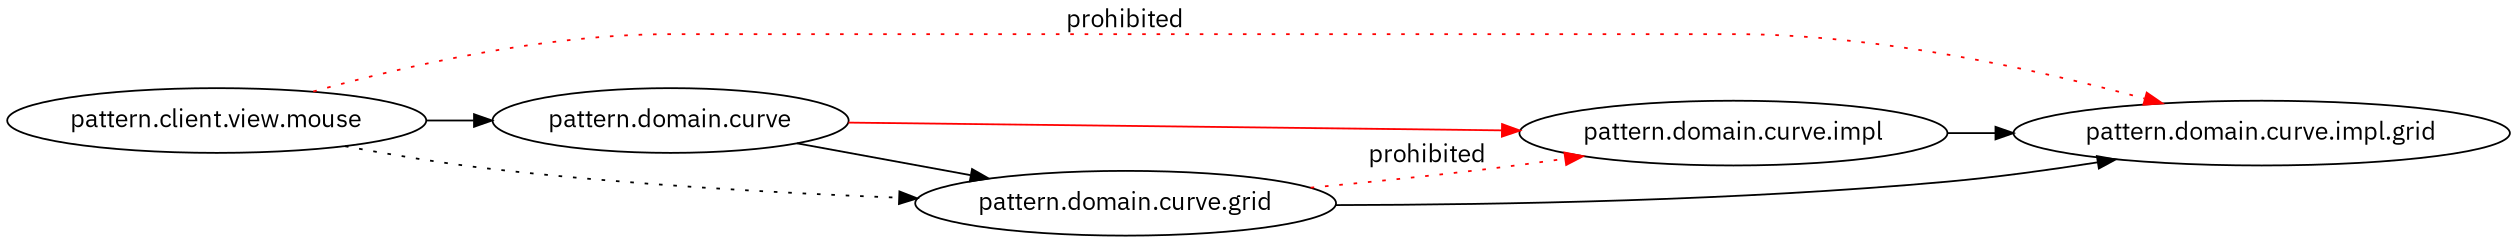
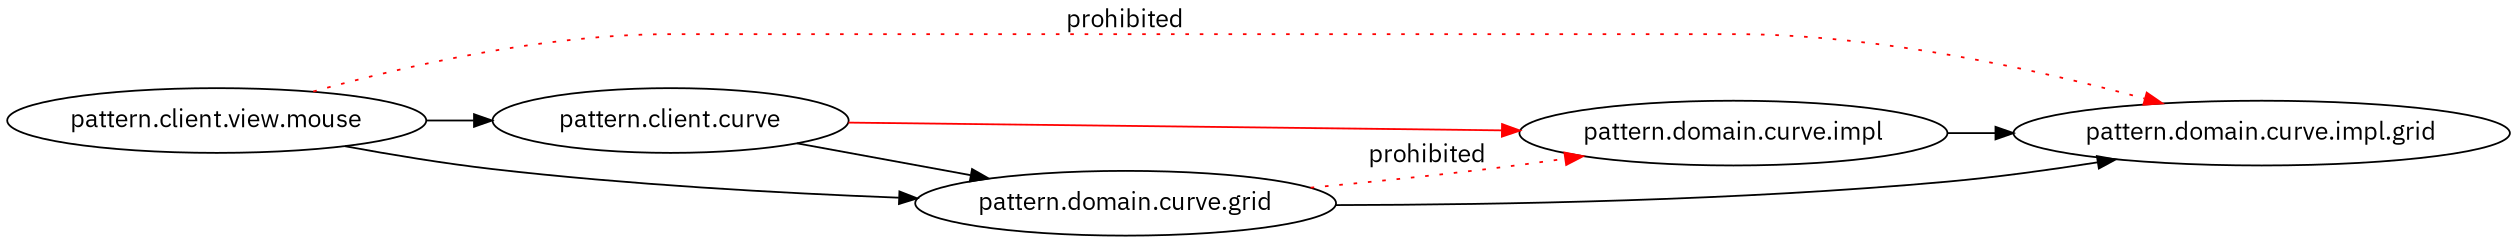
(671, 121) -> (671, 121)
(621, 181) -> (621, 181)
